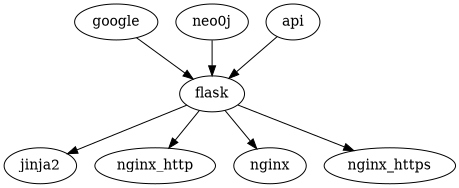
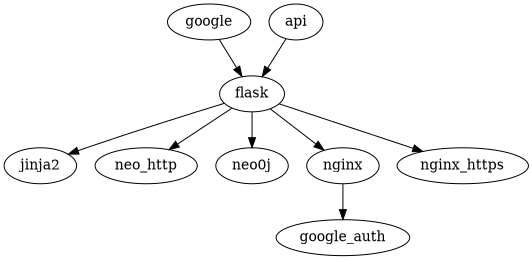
(212, 53) -> (252, 125)
(155, 166) -> (146, 166)
none -> (343, 238)
